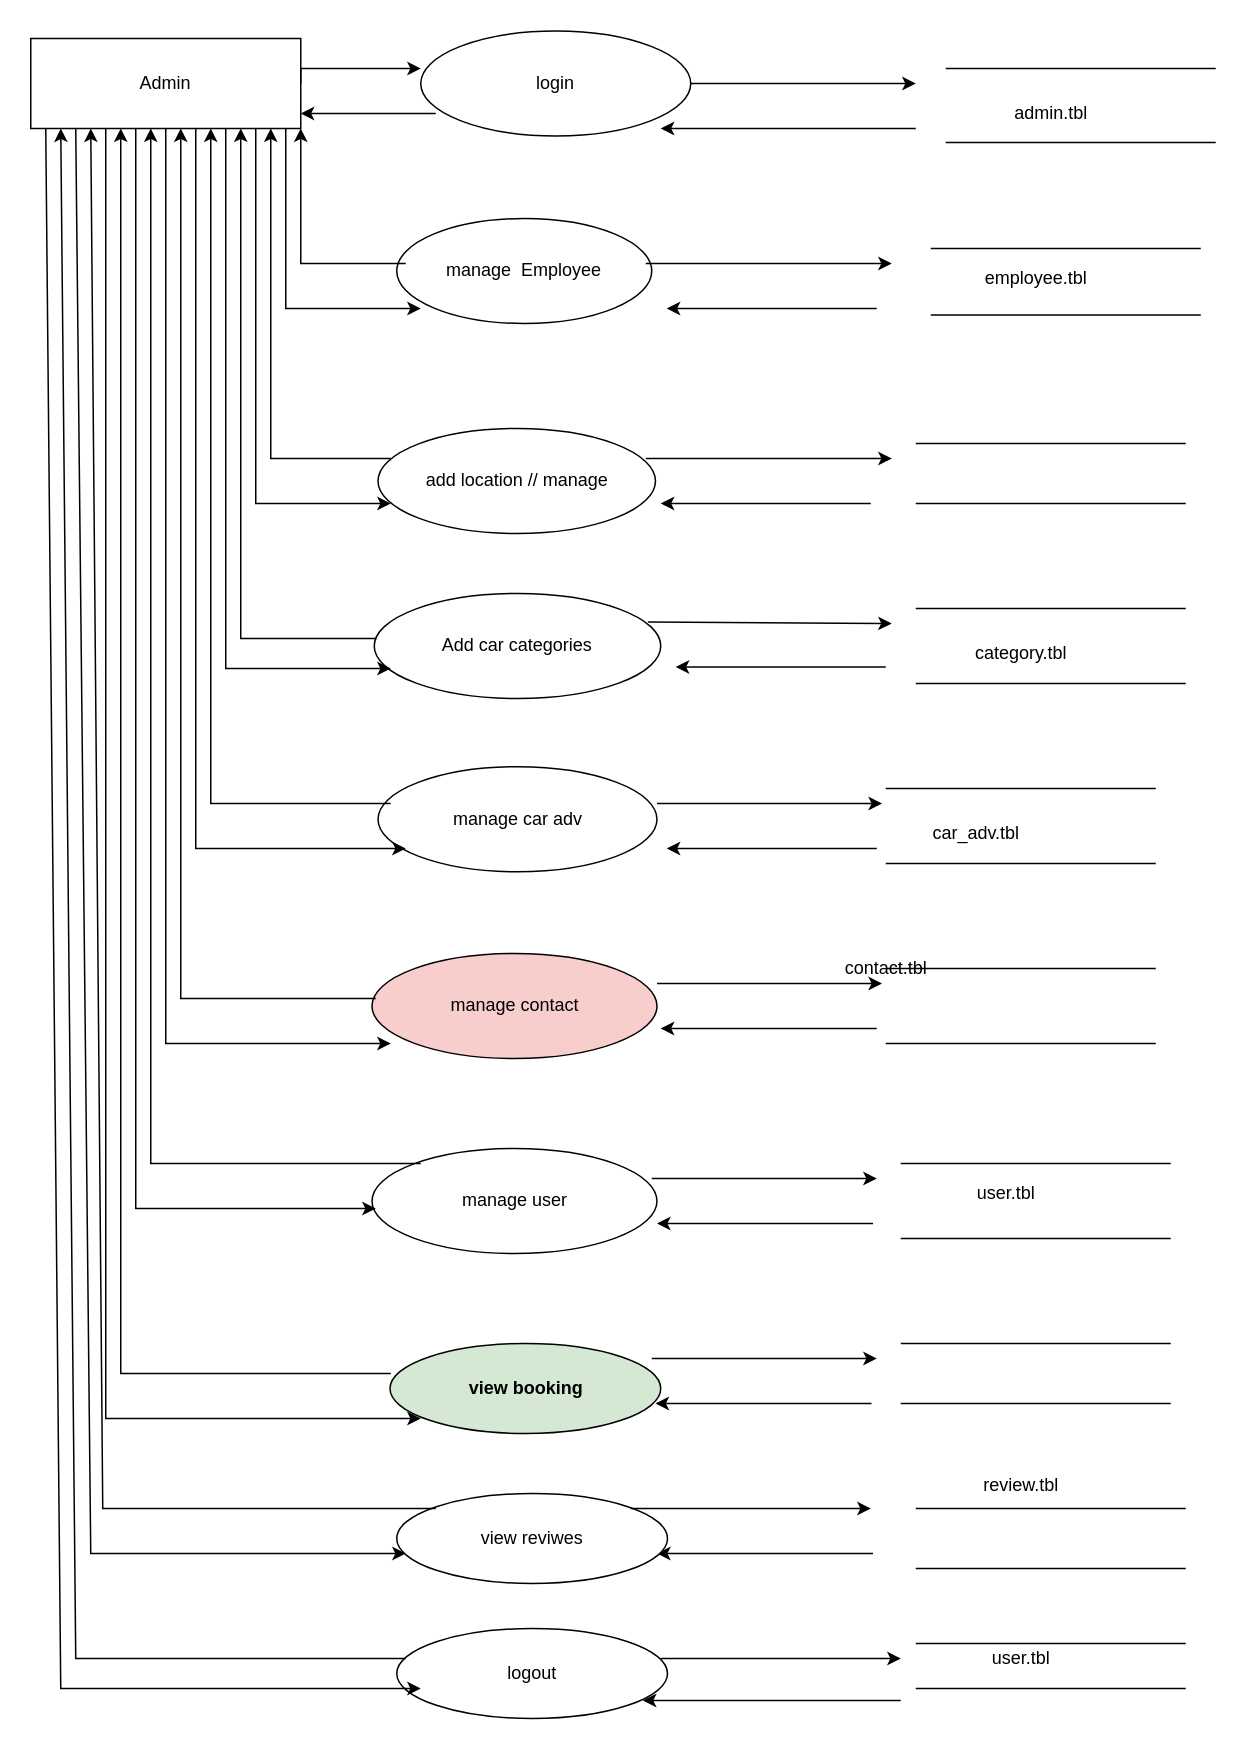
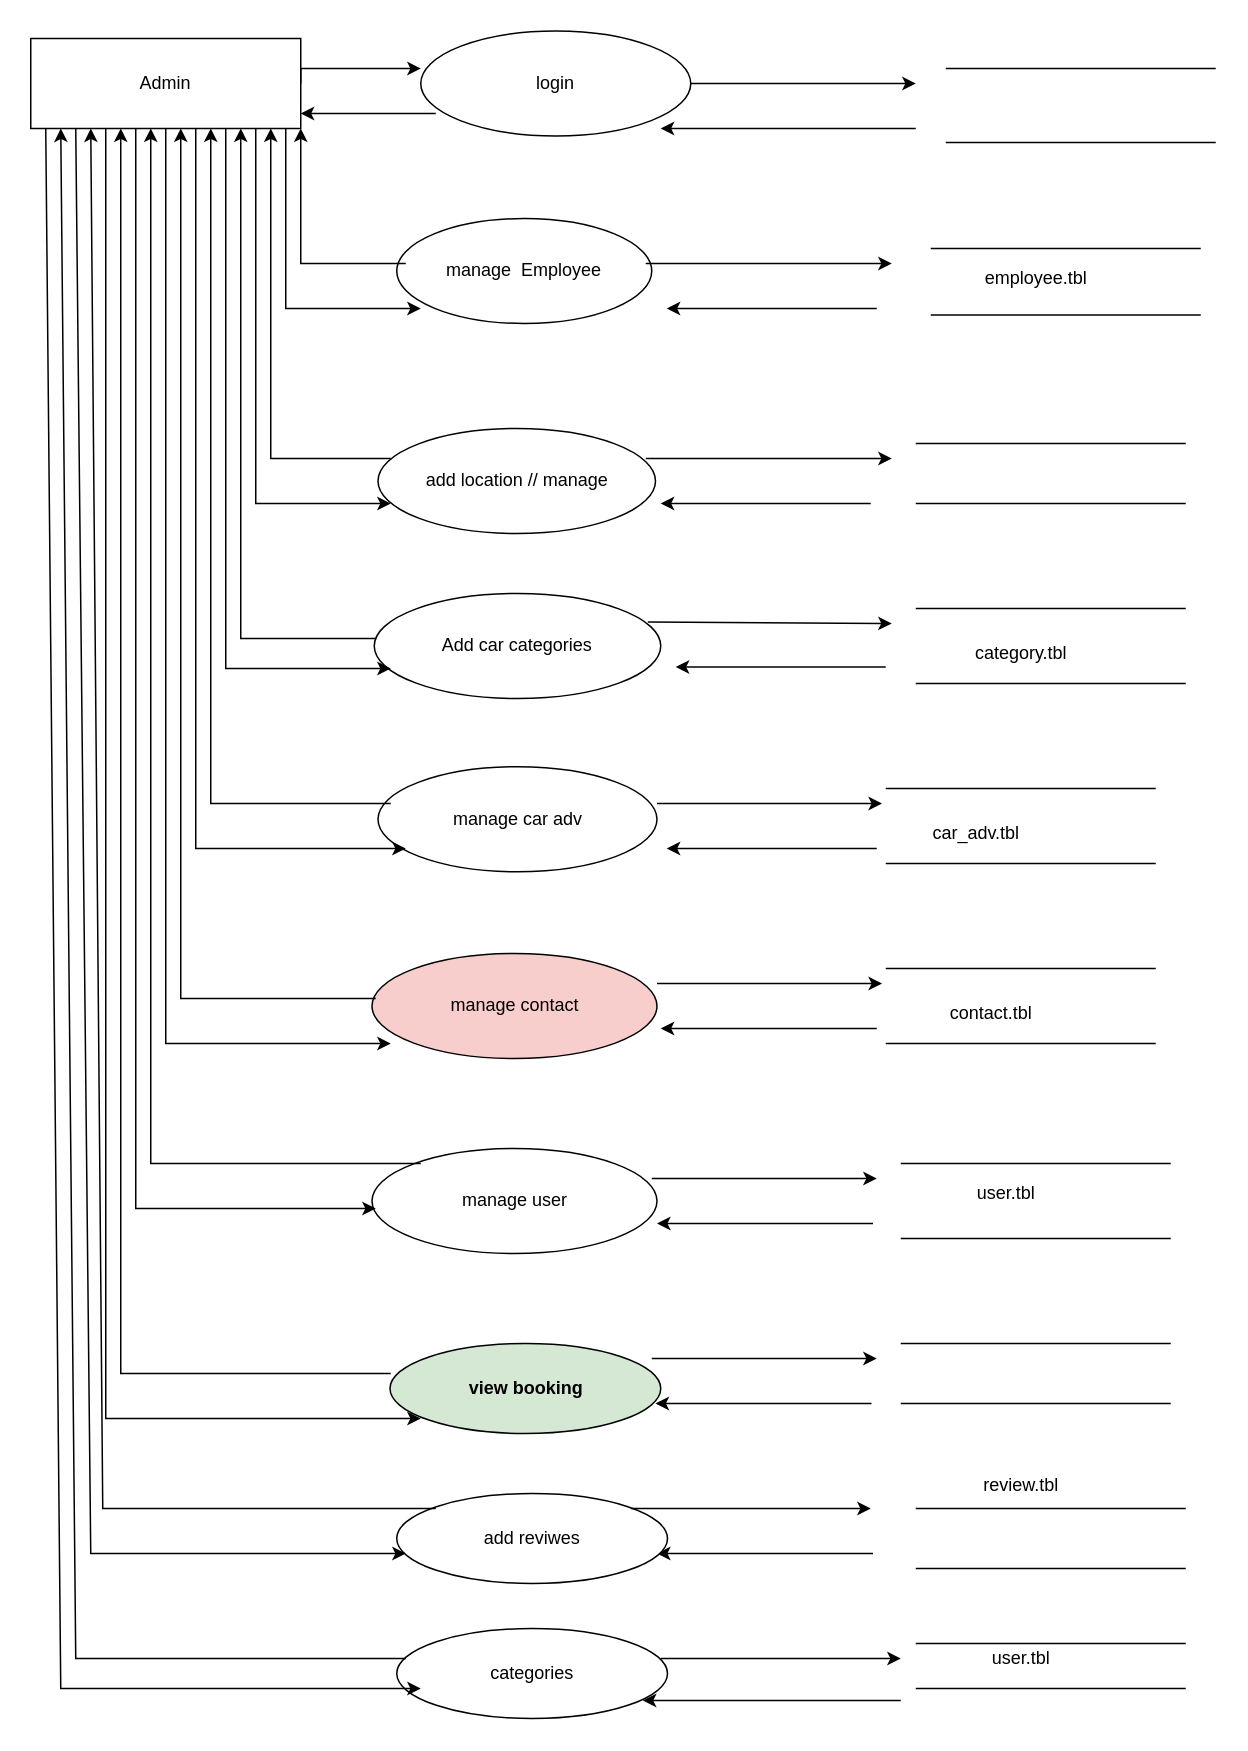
(1051, 113) -> none
(886, 968) -> (991, 1013)
(533, 1538) -> (533, 1538)
(533, 1673) -> (533, 1673)
